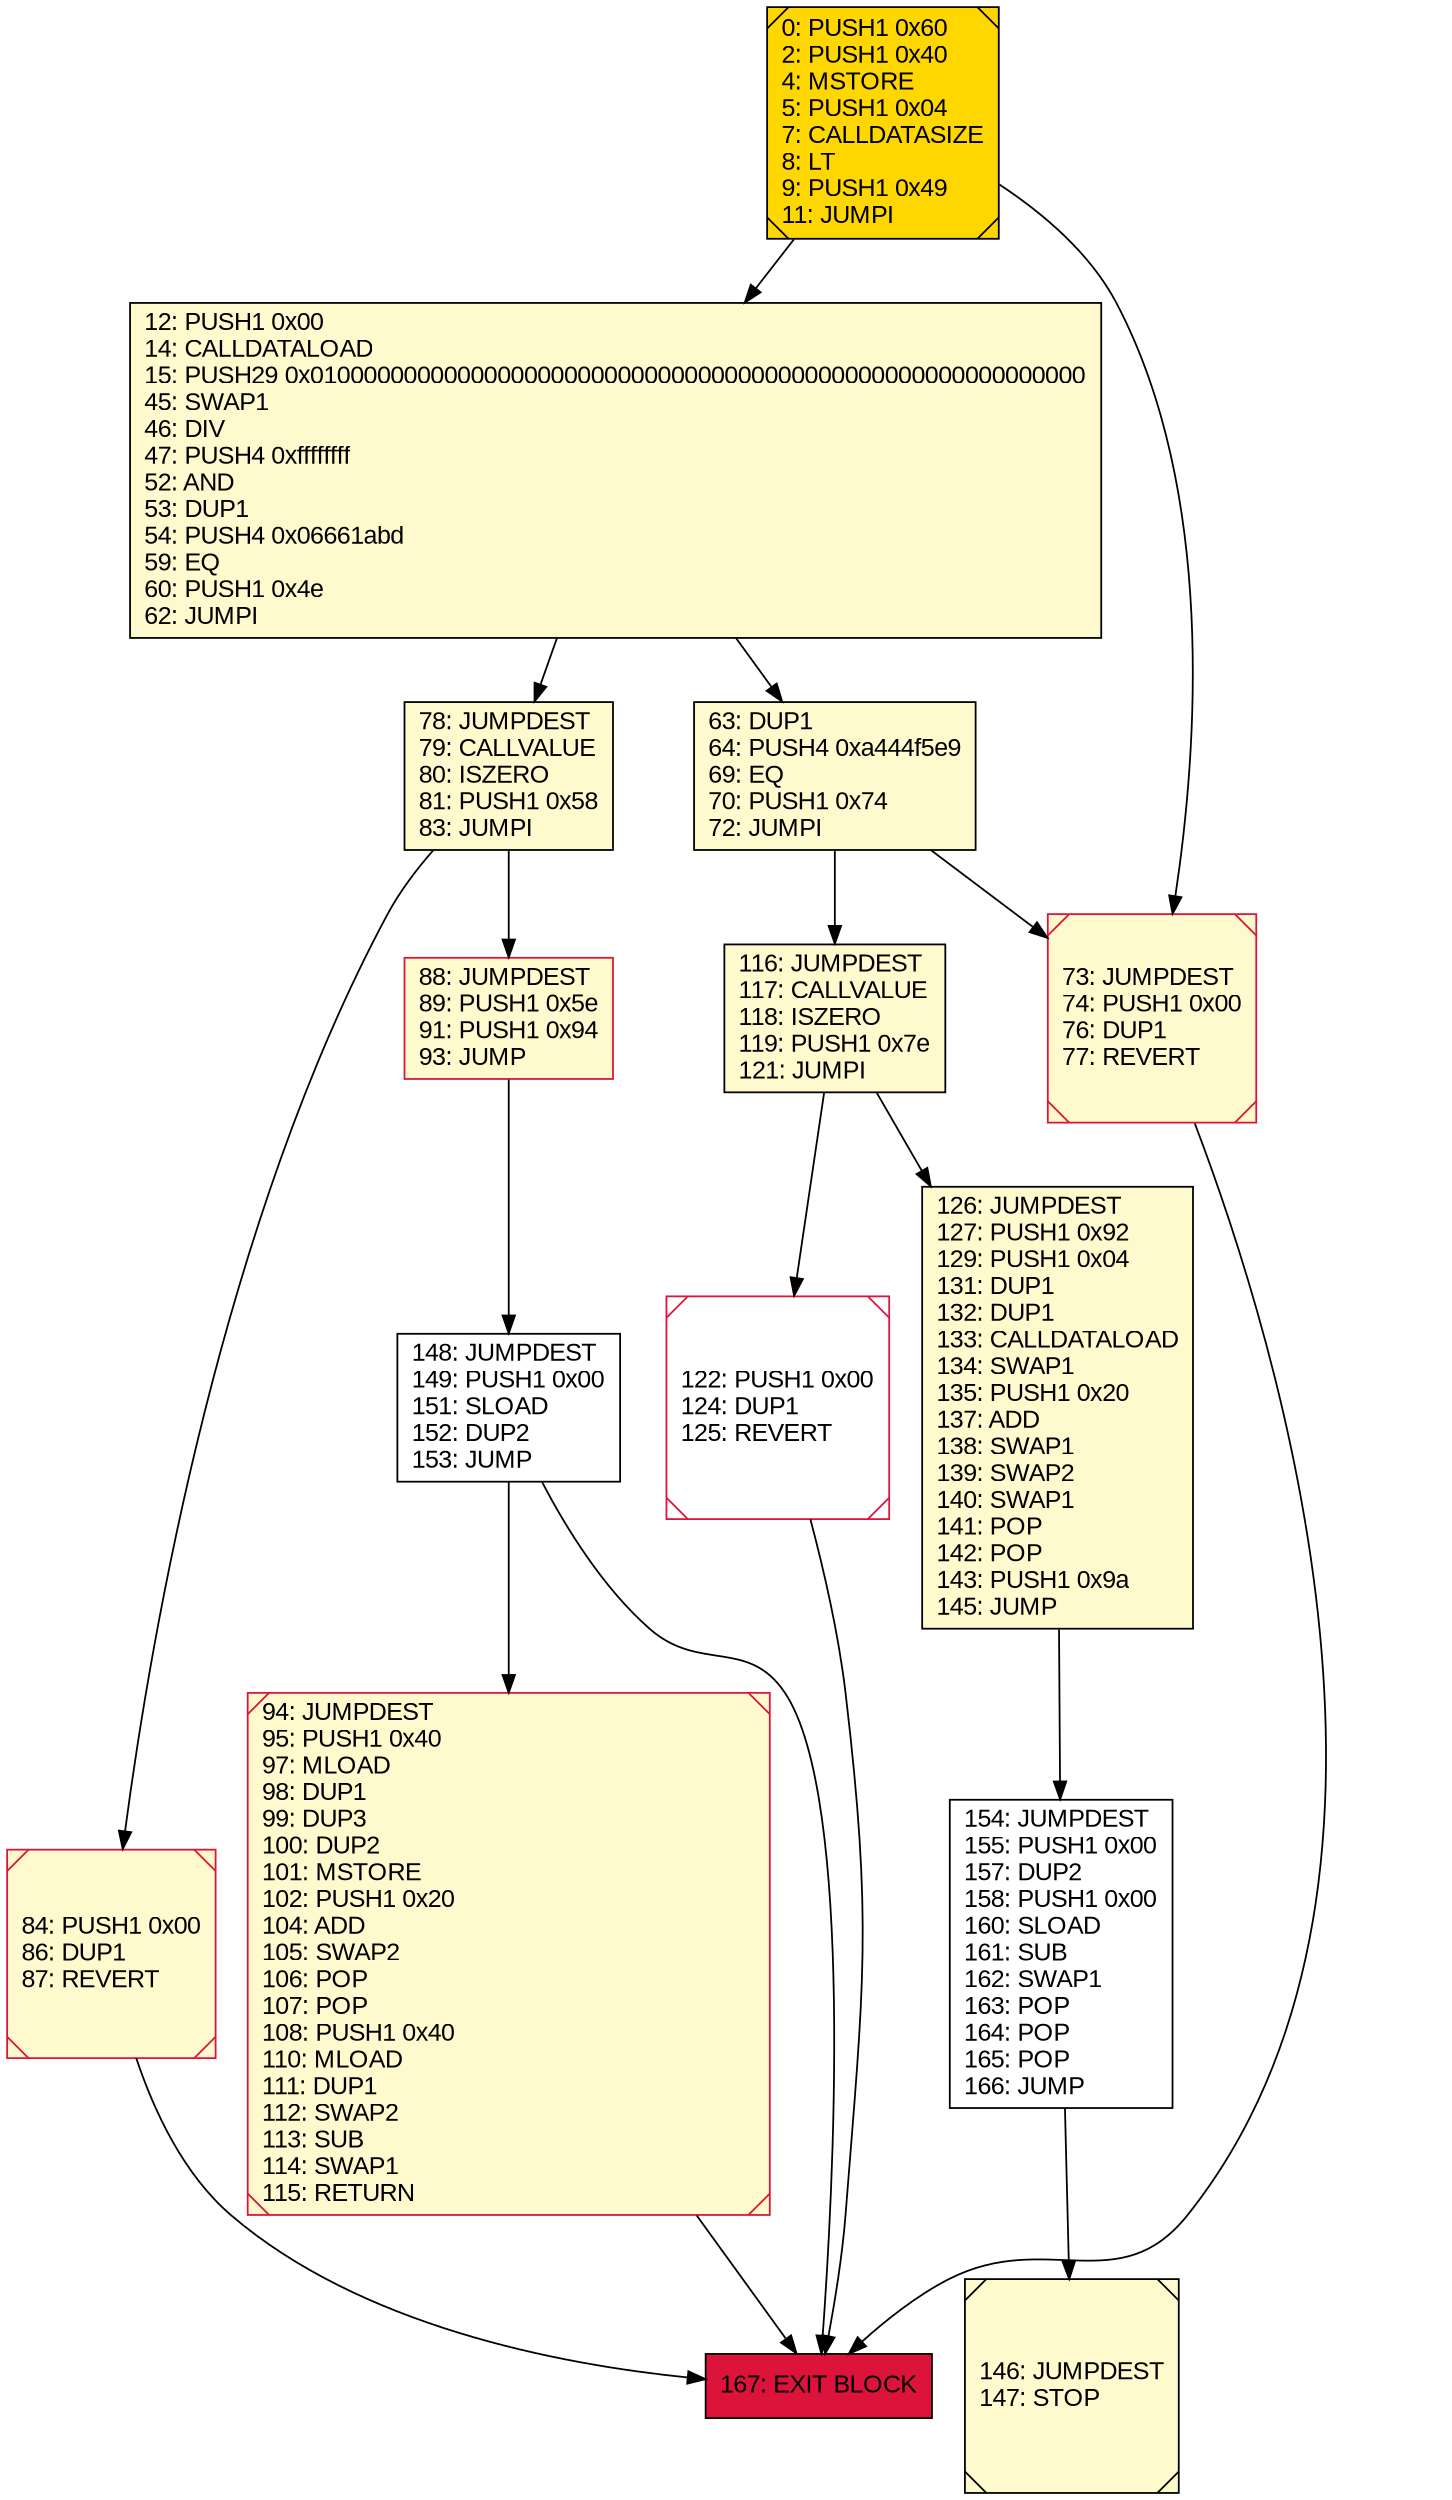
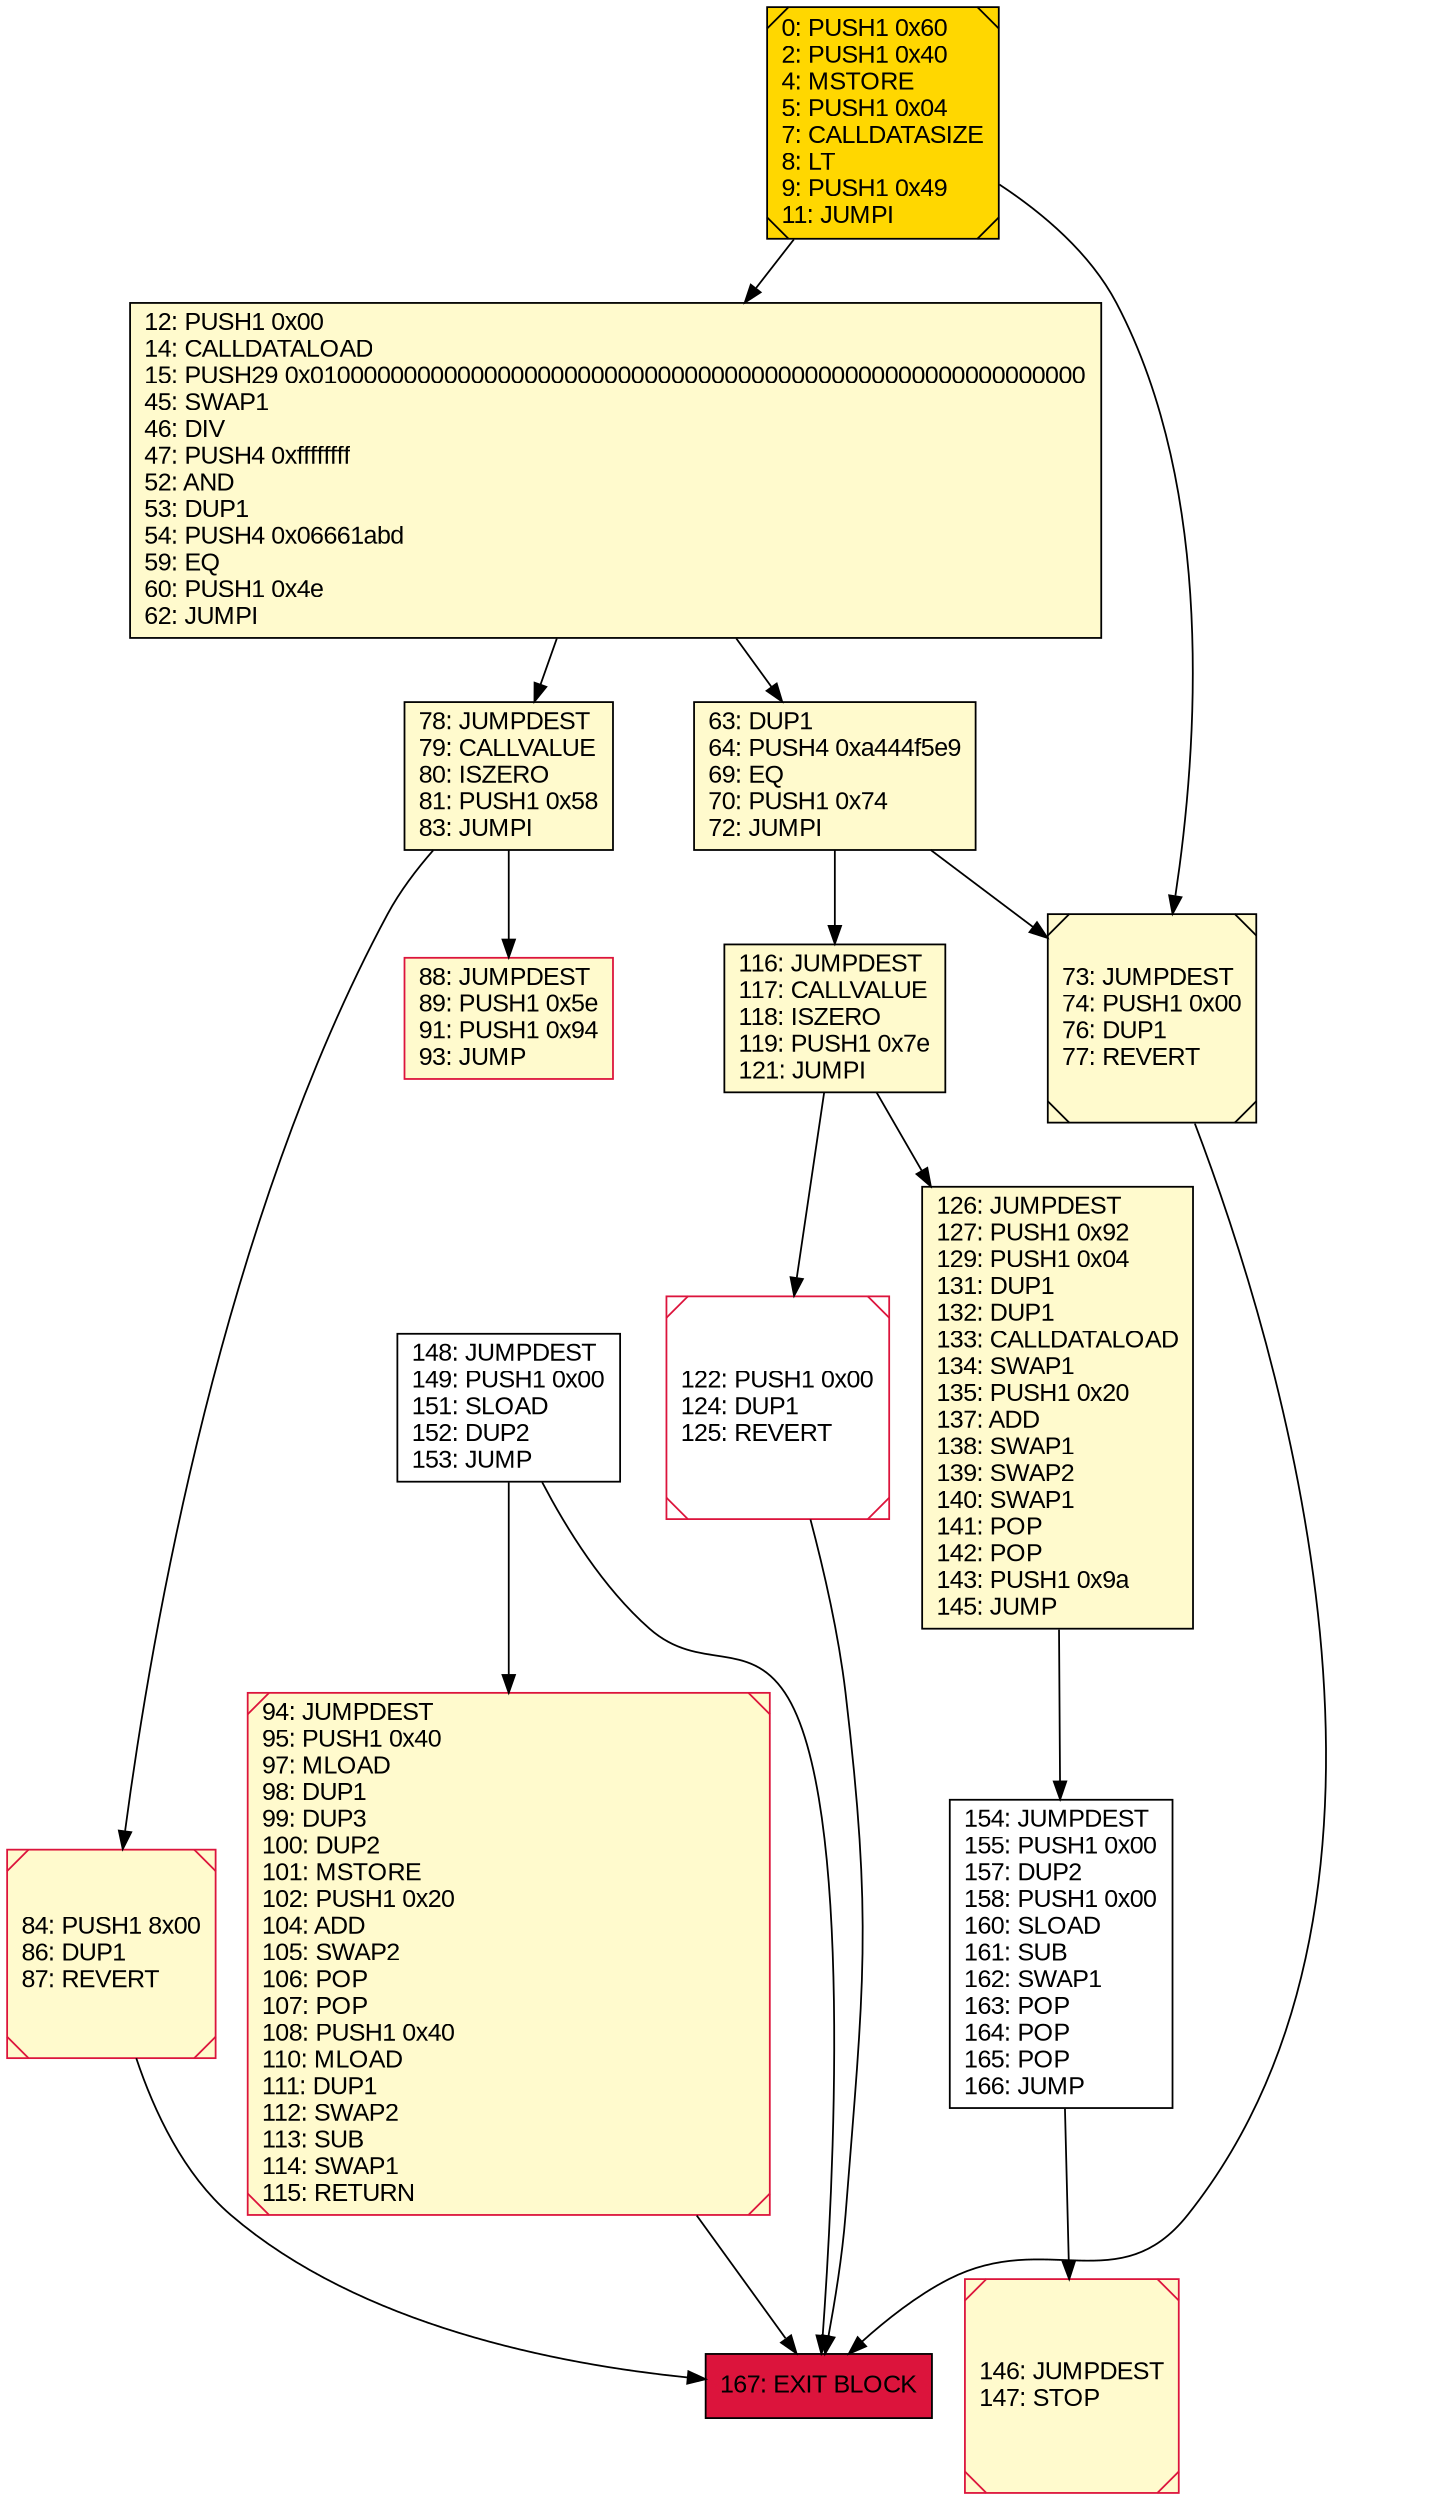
(1152, 1018) -> (1152, 1018)
(509, 1198) -> none
(111, 1954) -> (111, 1954)
(1072, 2386) -> (1072, 2386)
